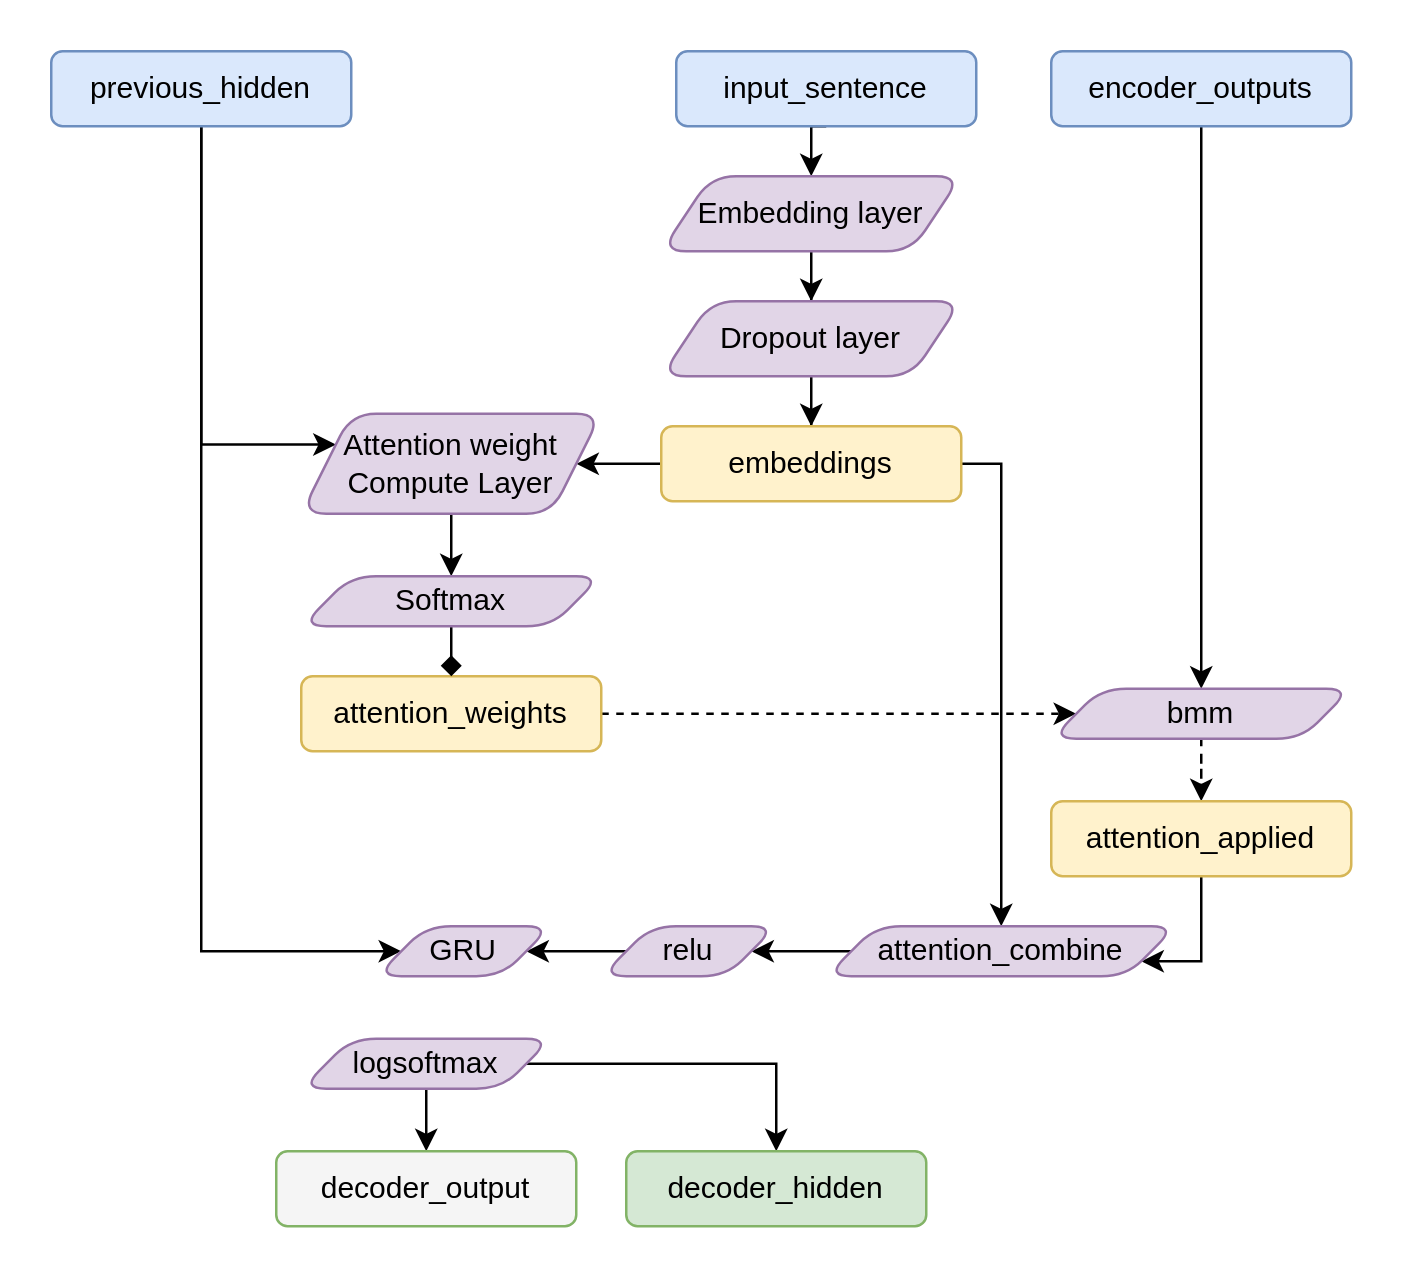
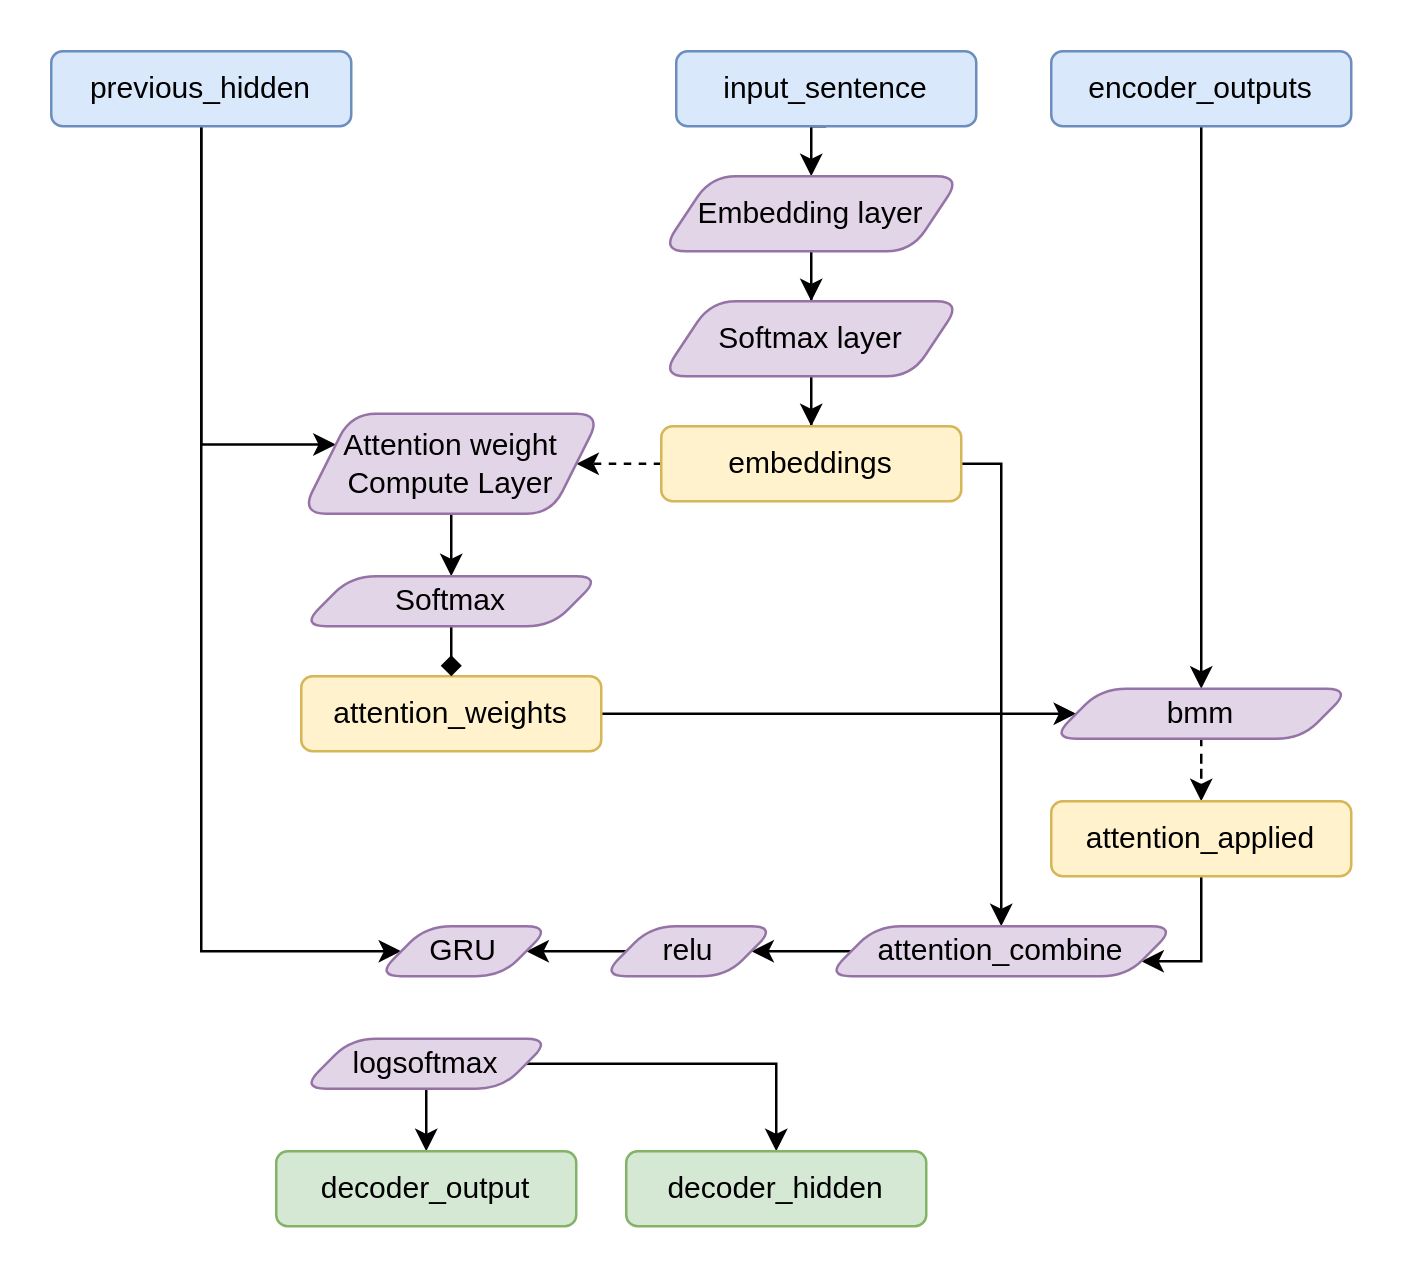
(811, 339) -> (811, 339)
(629, 464) -> (629, 464)
(802, 714) -> (802, 714)
(426, 1189) -> (426, 1189)
